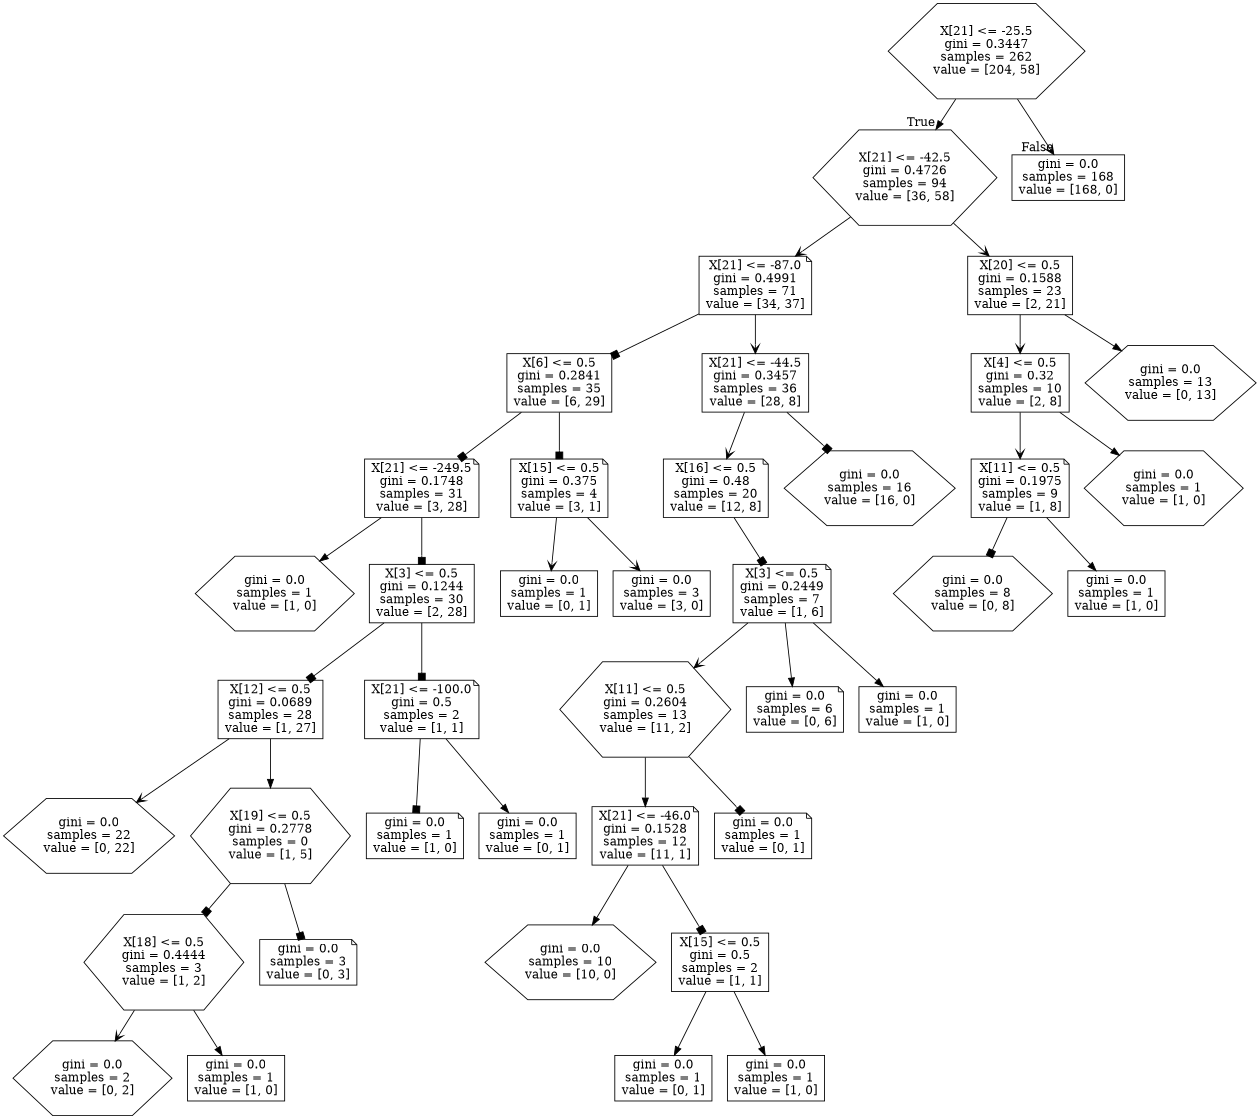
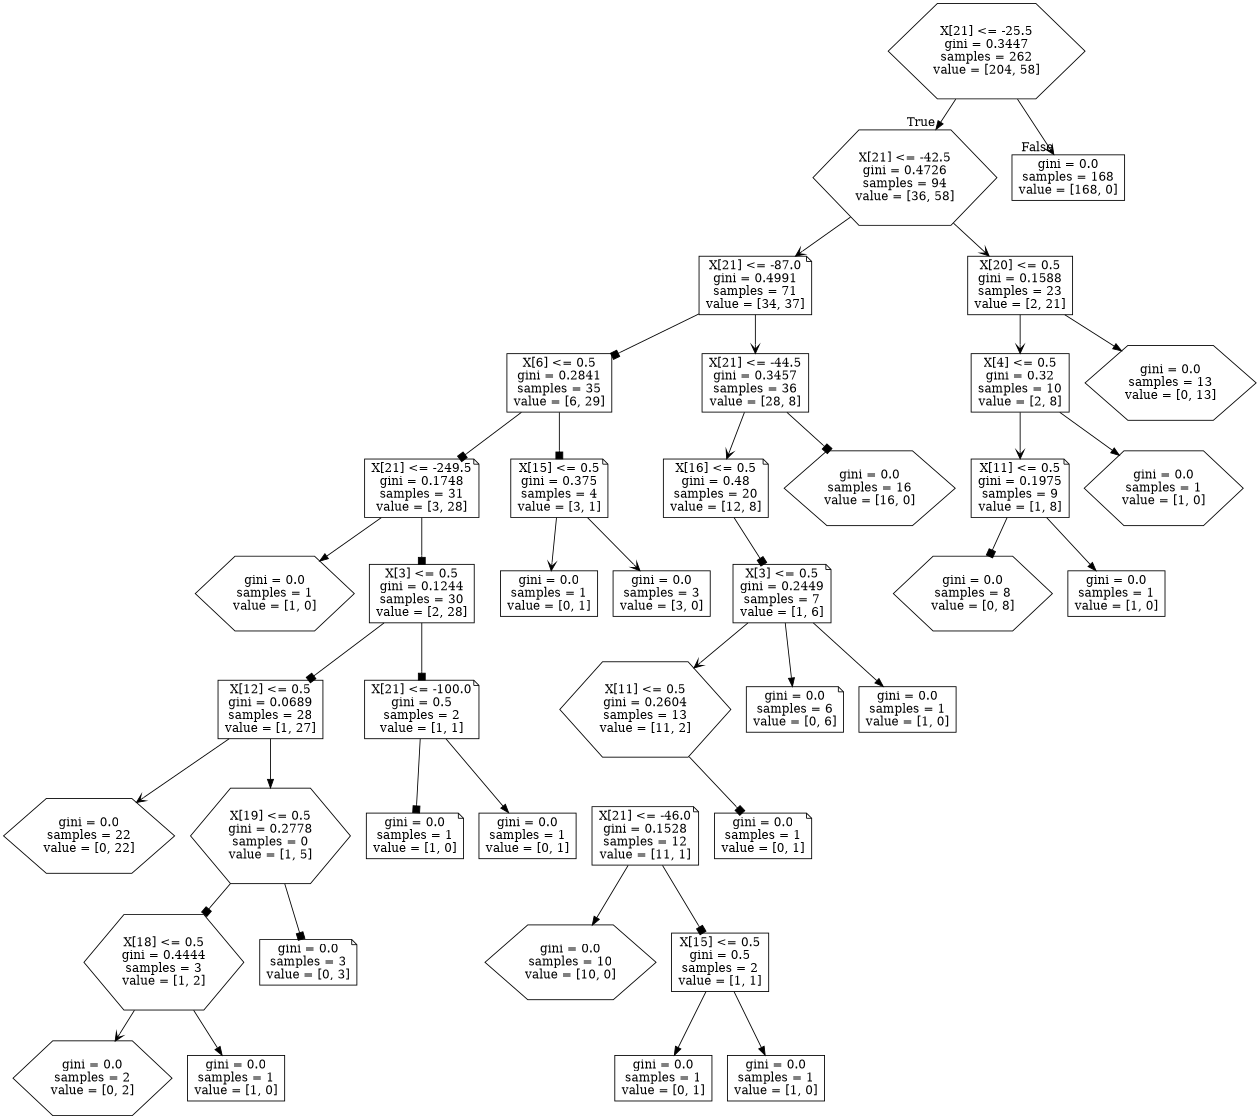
(645, 778) -> none
